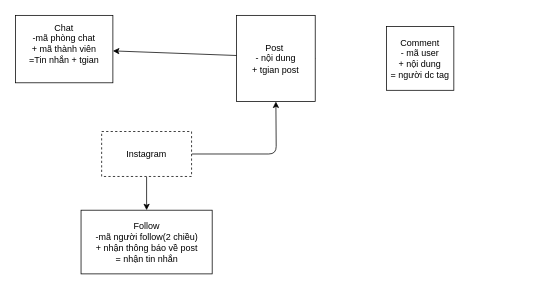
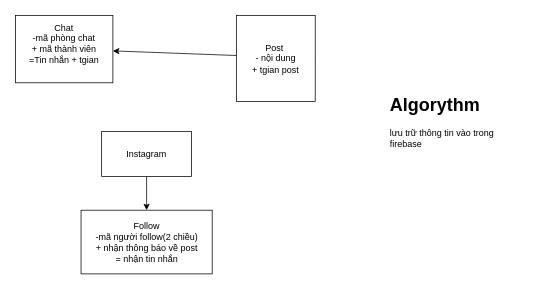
(420, 59) -> none
none -> (458, 135)
(276, 150) -> none
(147, 154) -> (147, 154)
